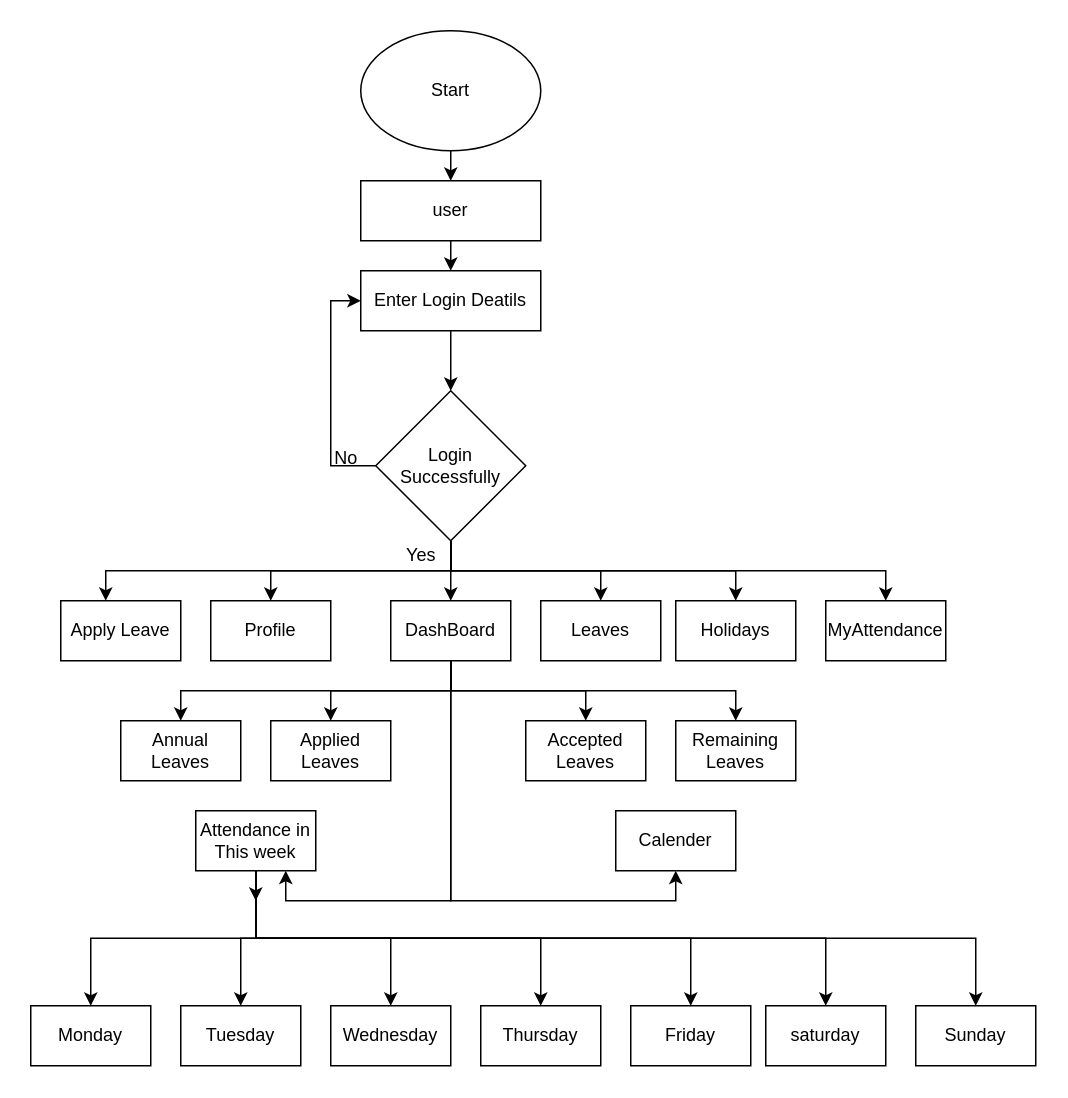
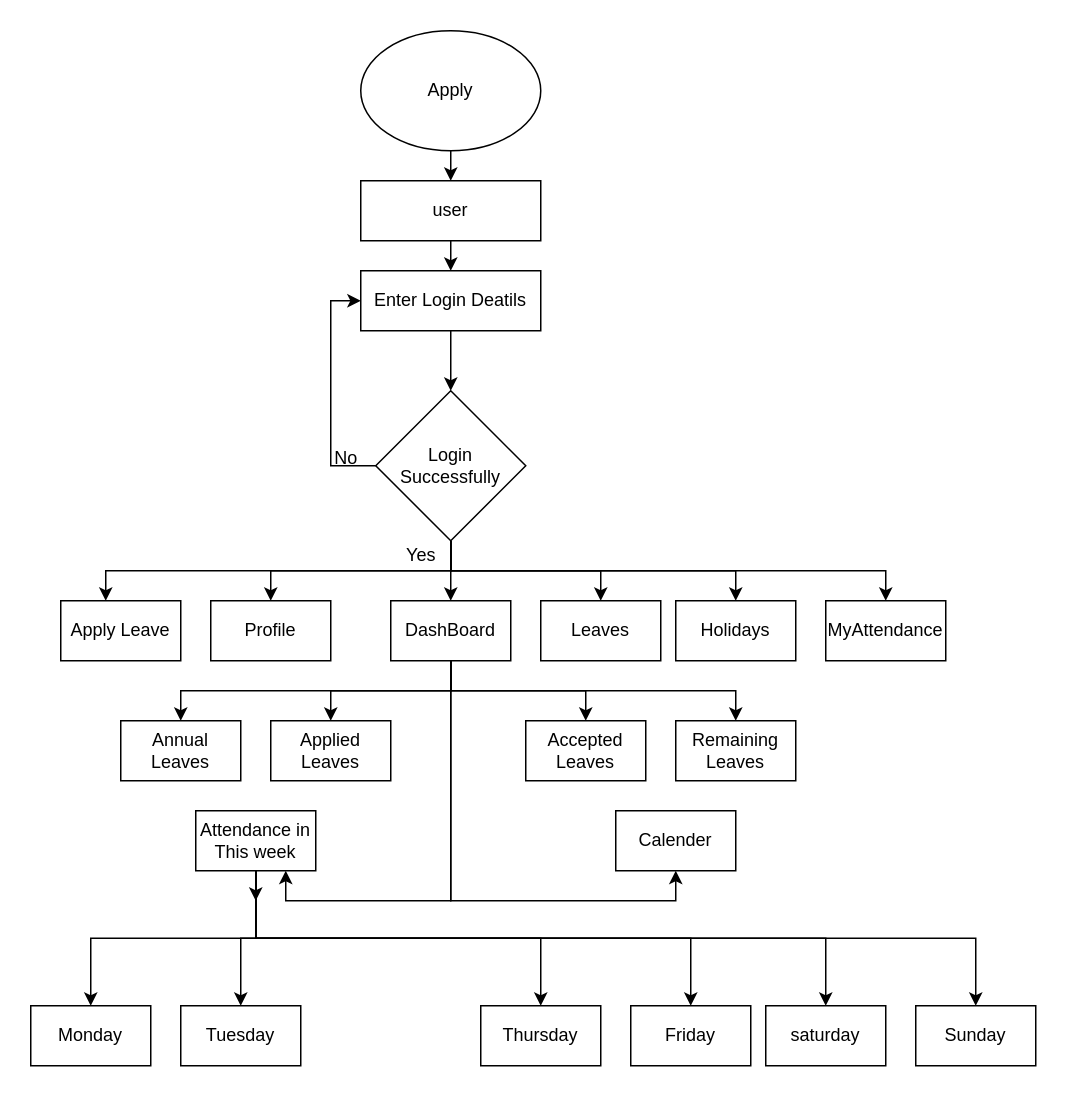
(451, 91) -> (451, 91)
(391, 969) -> none
(391, 1036) -> none
